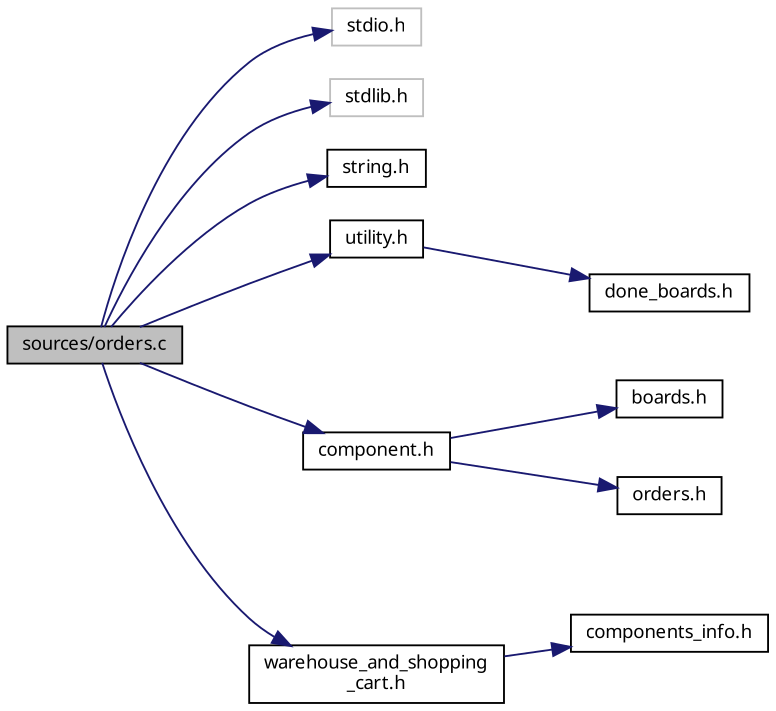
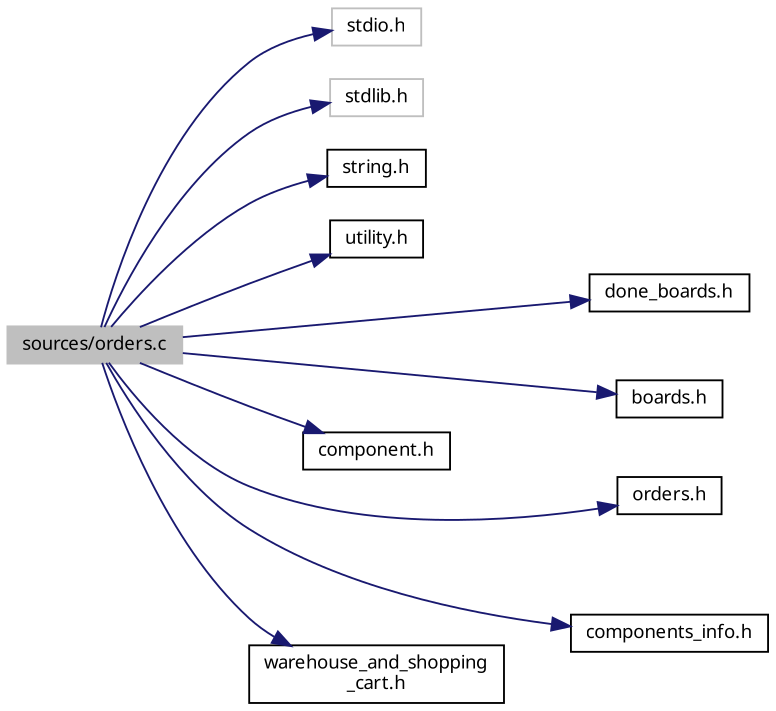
(497, 261) -> (377, 319)
(95, 345) -> (95, 345)
(524, 425) -> (390, 373)
(525, 474) -> (328, 509)
(528, 653) -> (292, 553)
